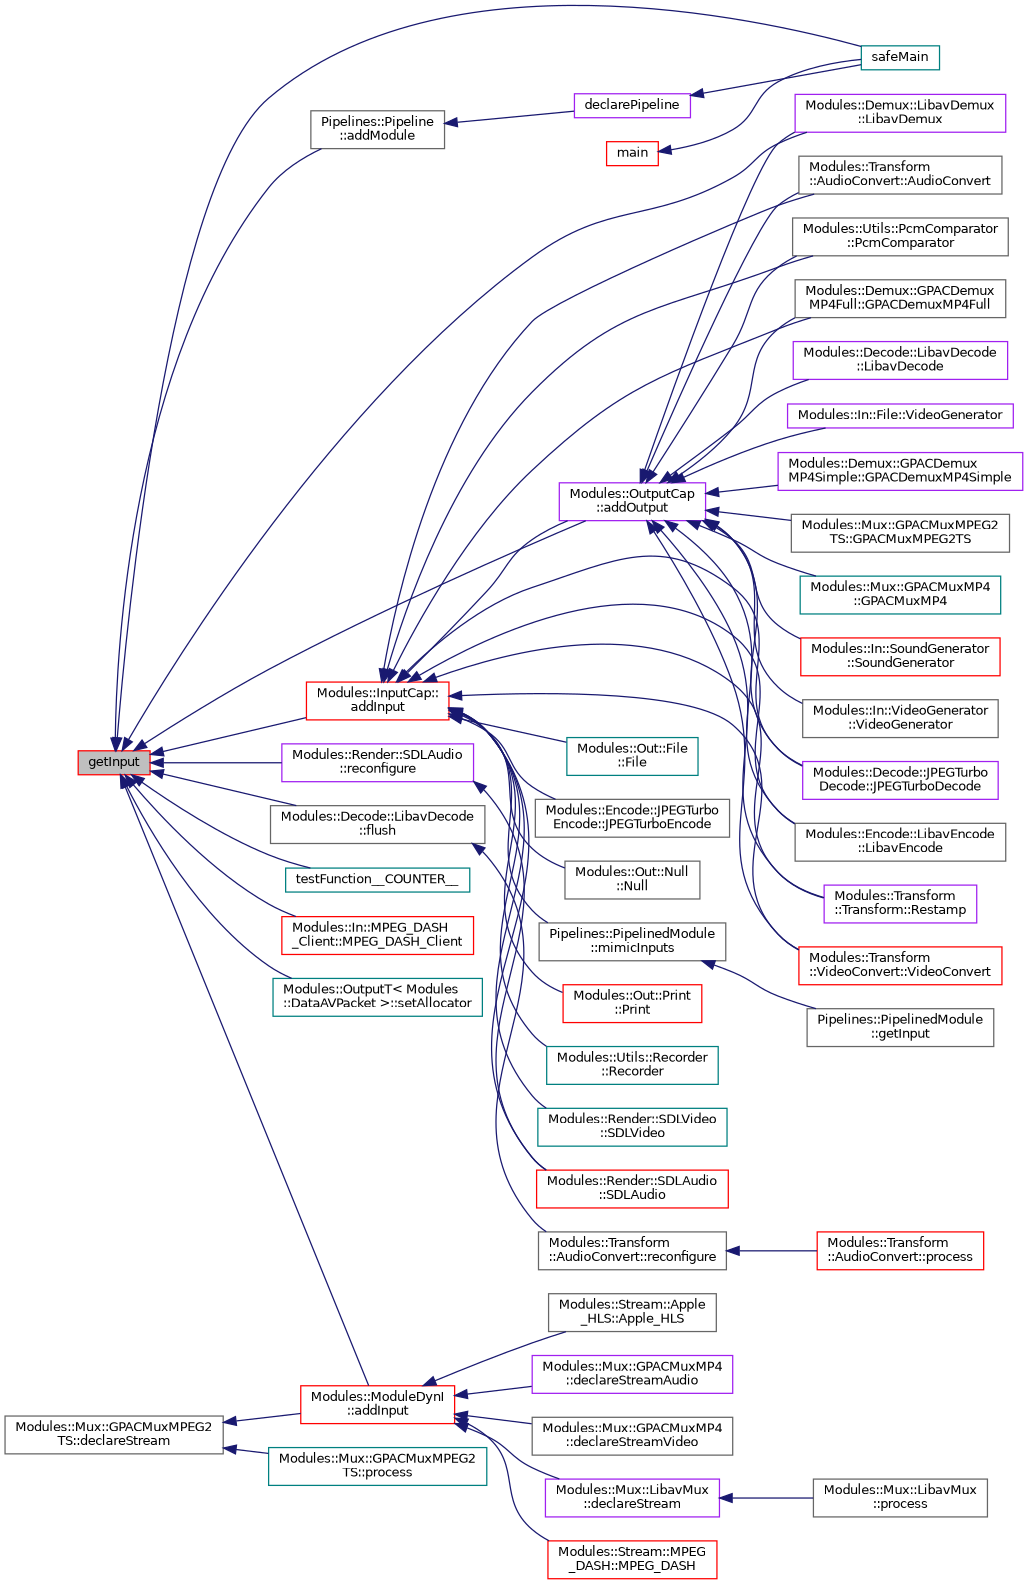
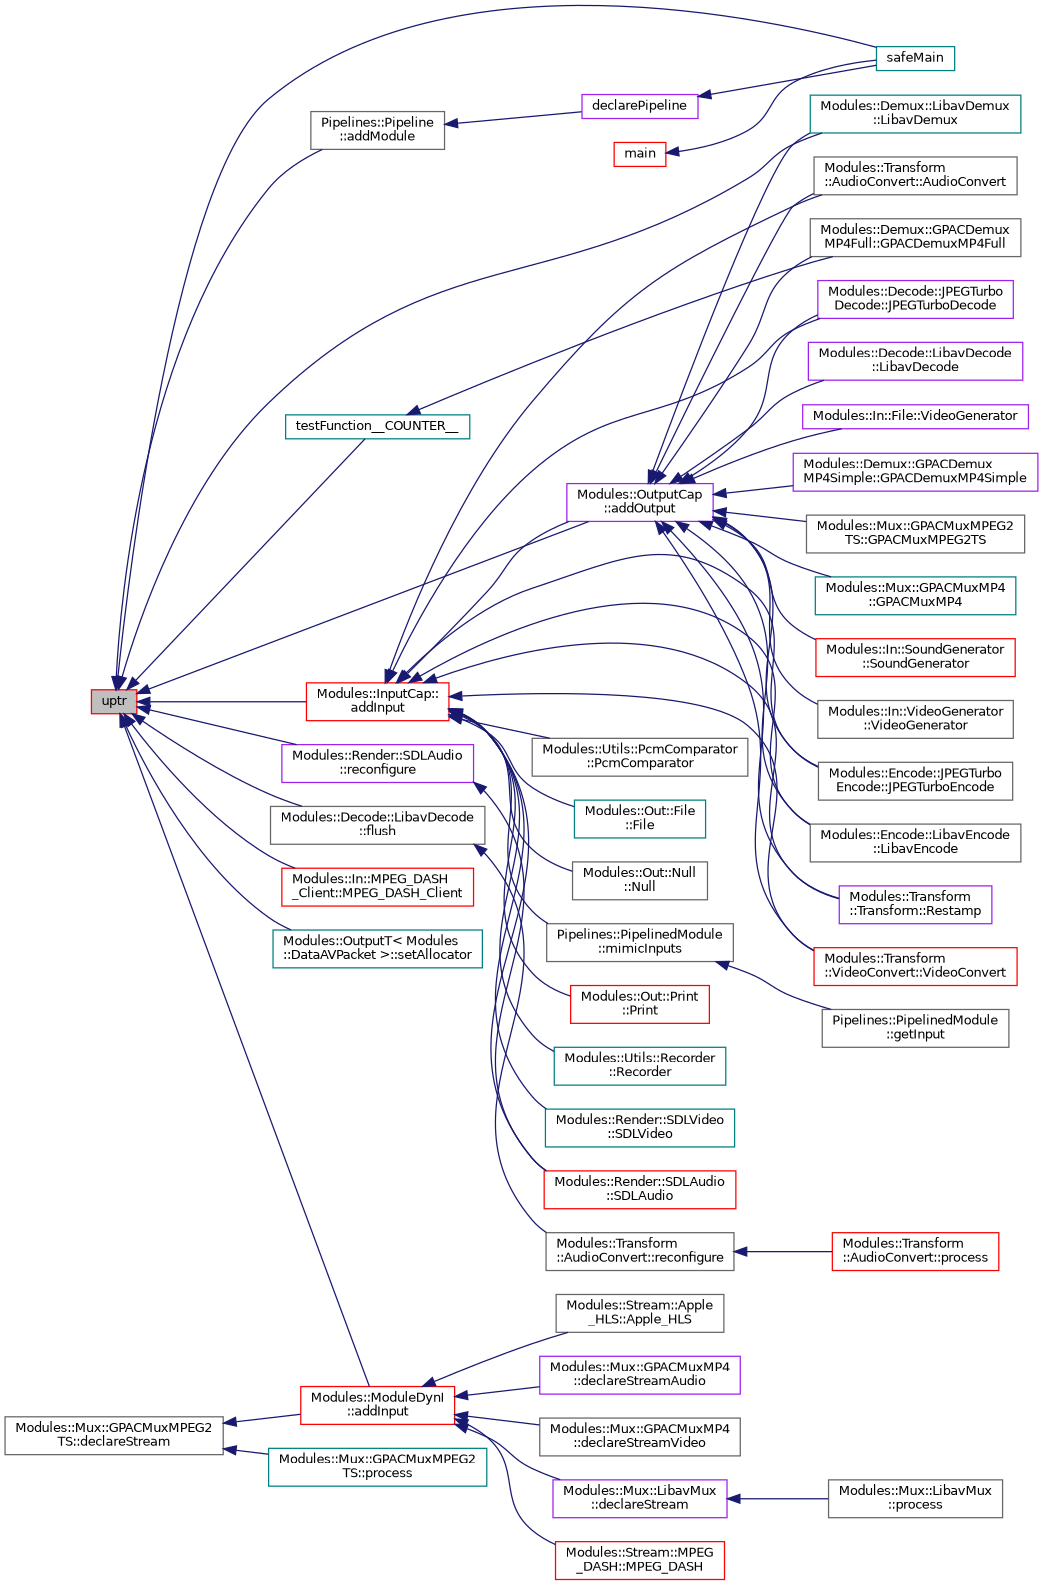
(900, 113) -> (916, 114)
(723, 361) -> (769, 646)
(561, 445) -> (624, 327)
(114, 763) -> (114, 702)
